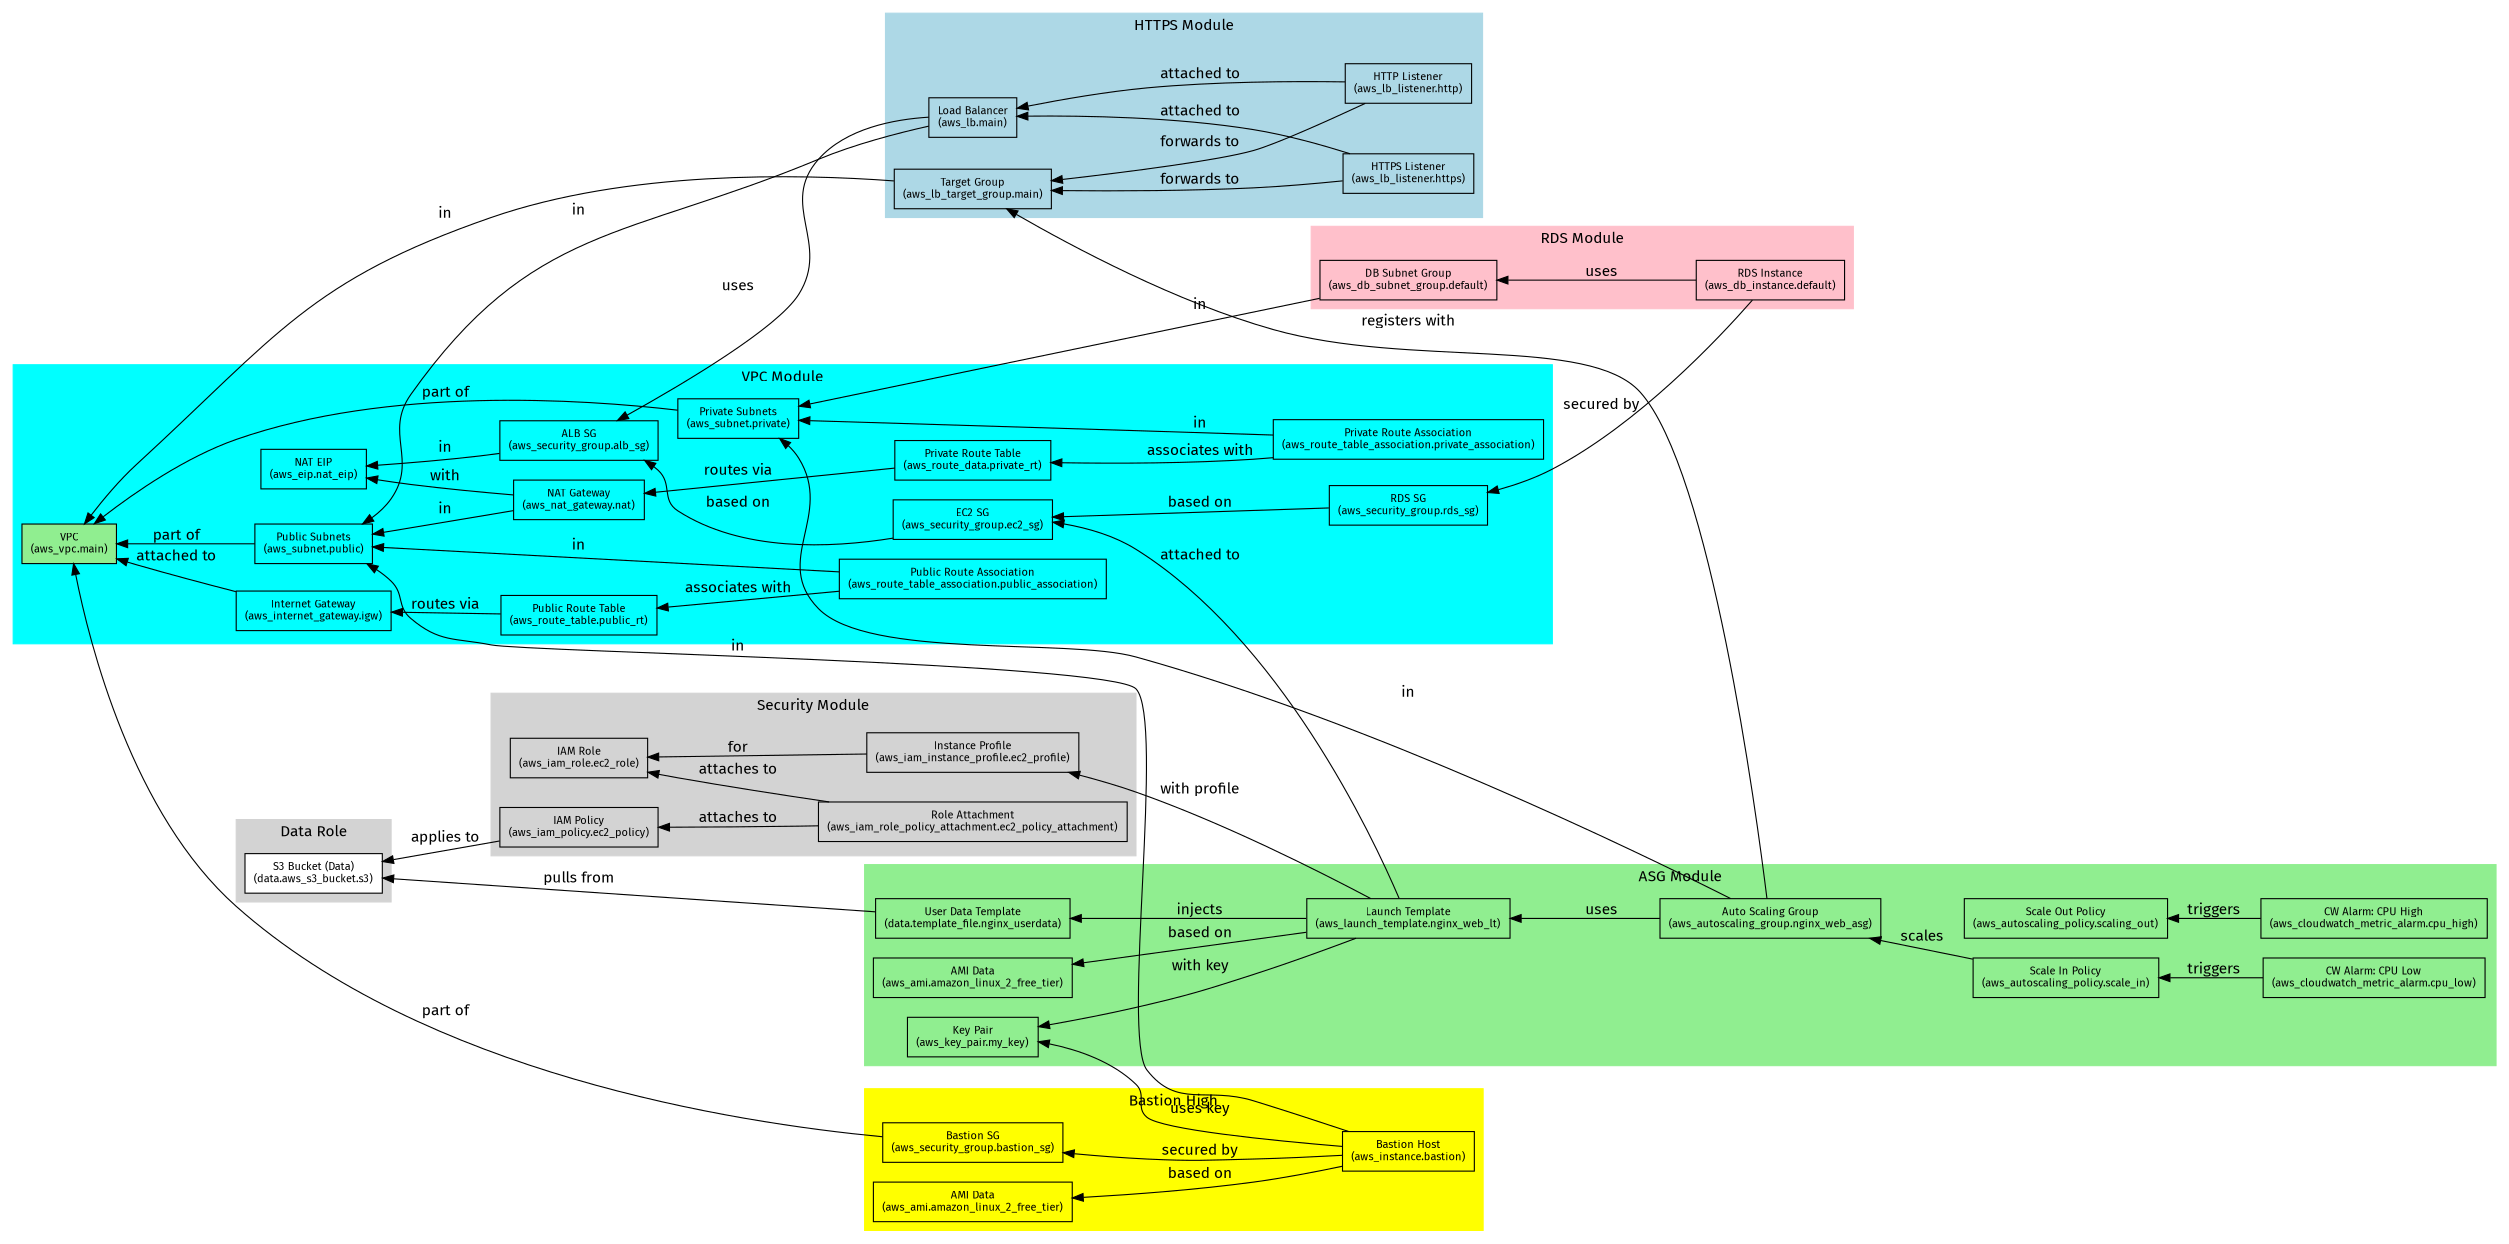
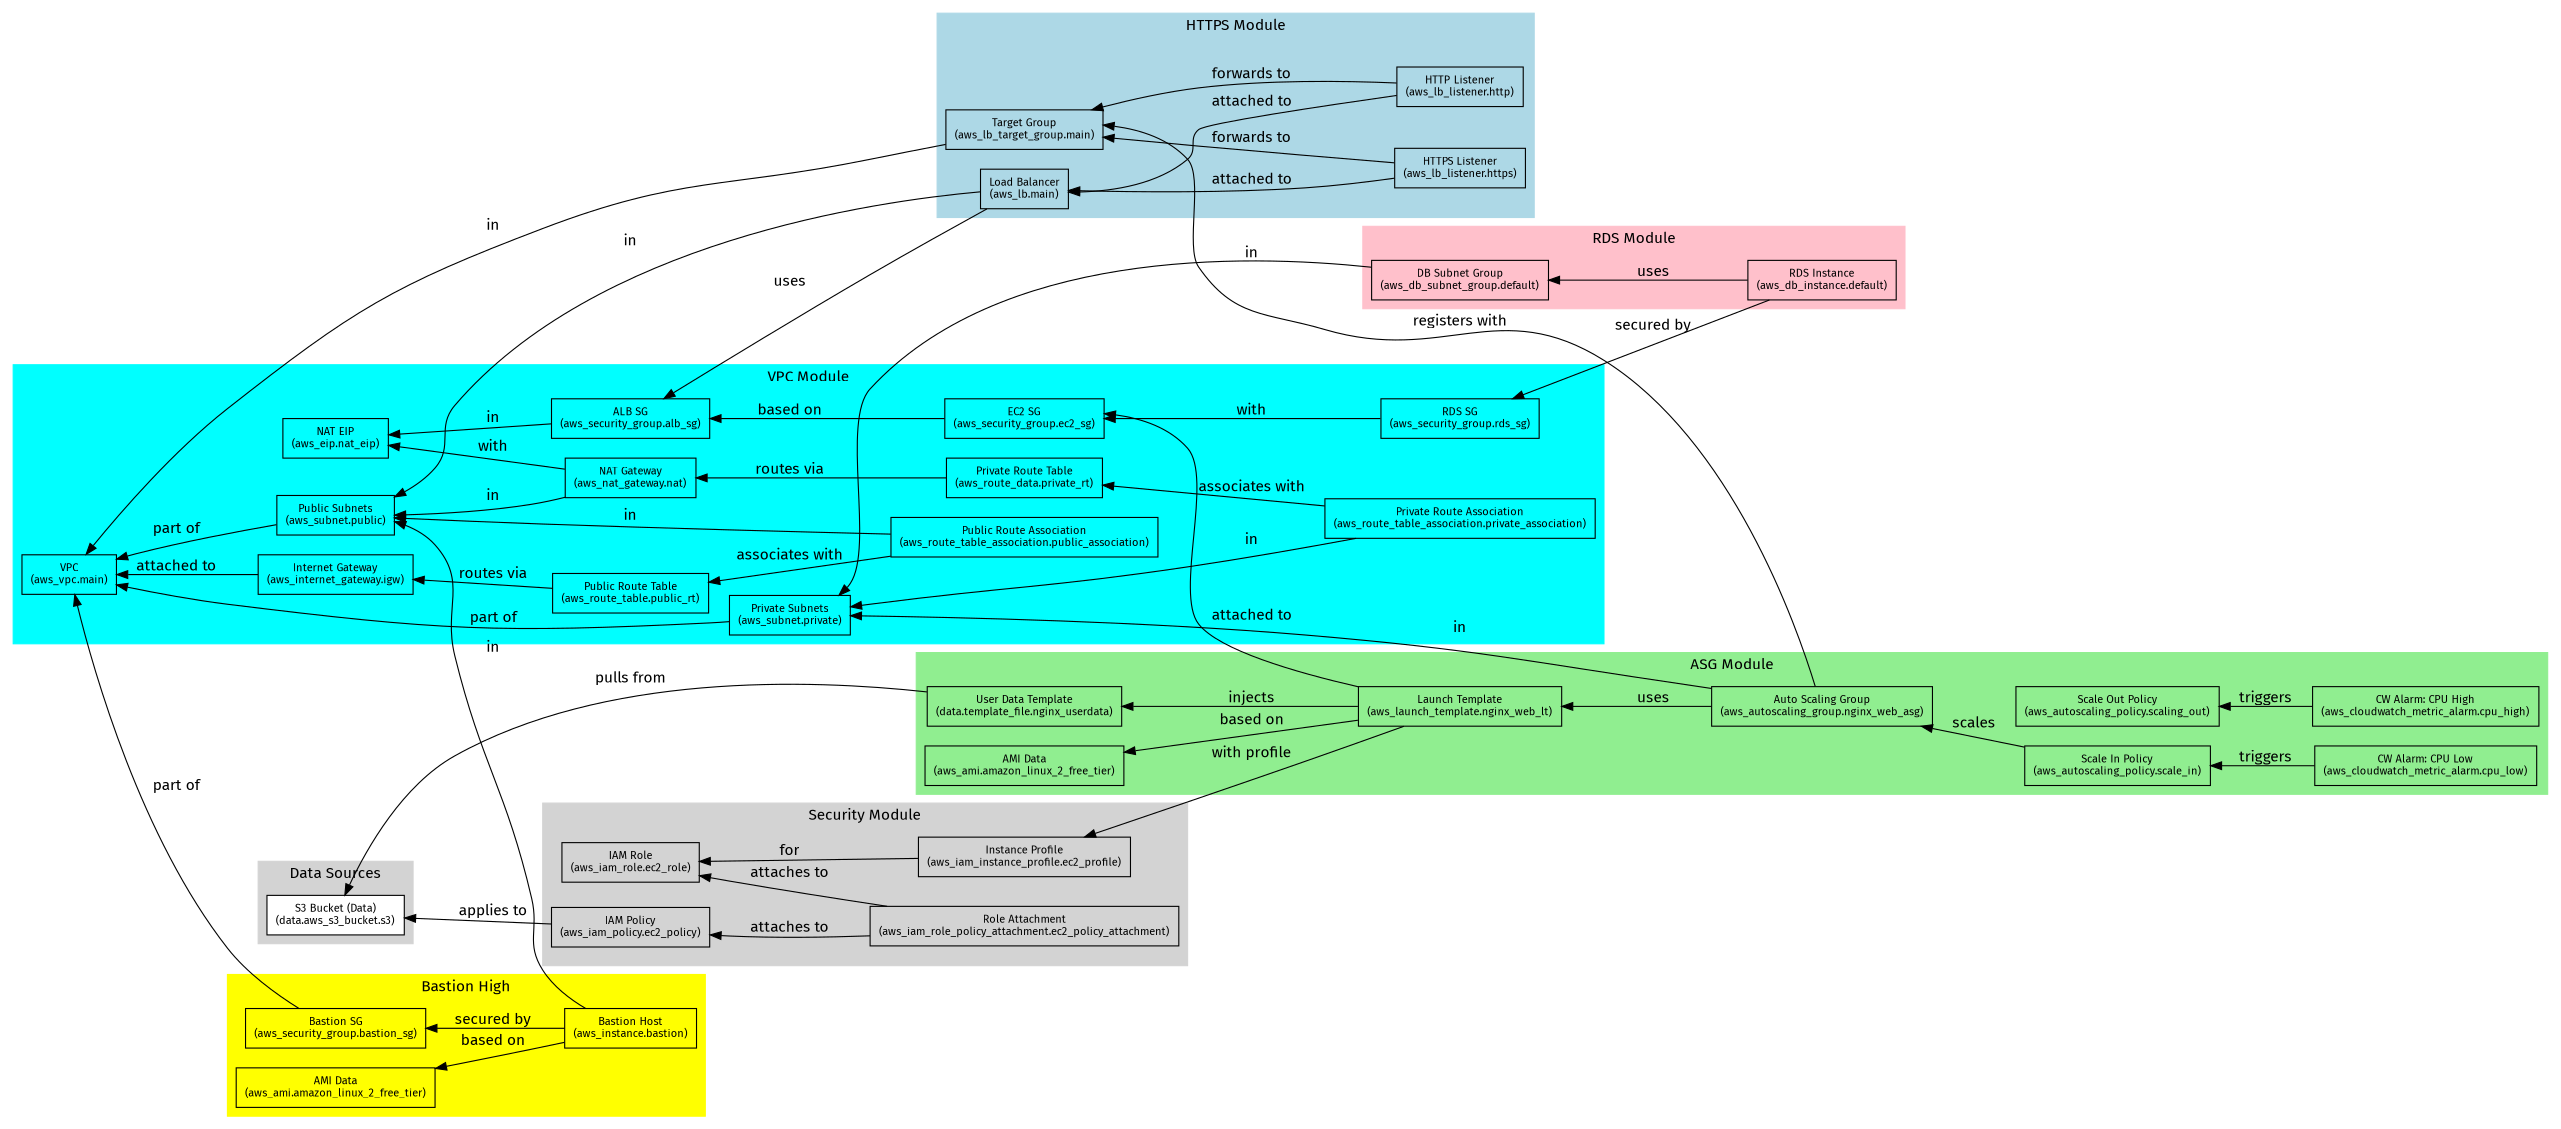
(1200, 503) -> (1252, 410)
(69, 544) -> (69, 575)
(314, 832) -> (336, 874)
(973, 1037) -> none
